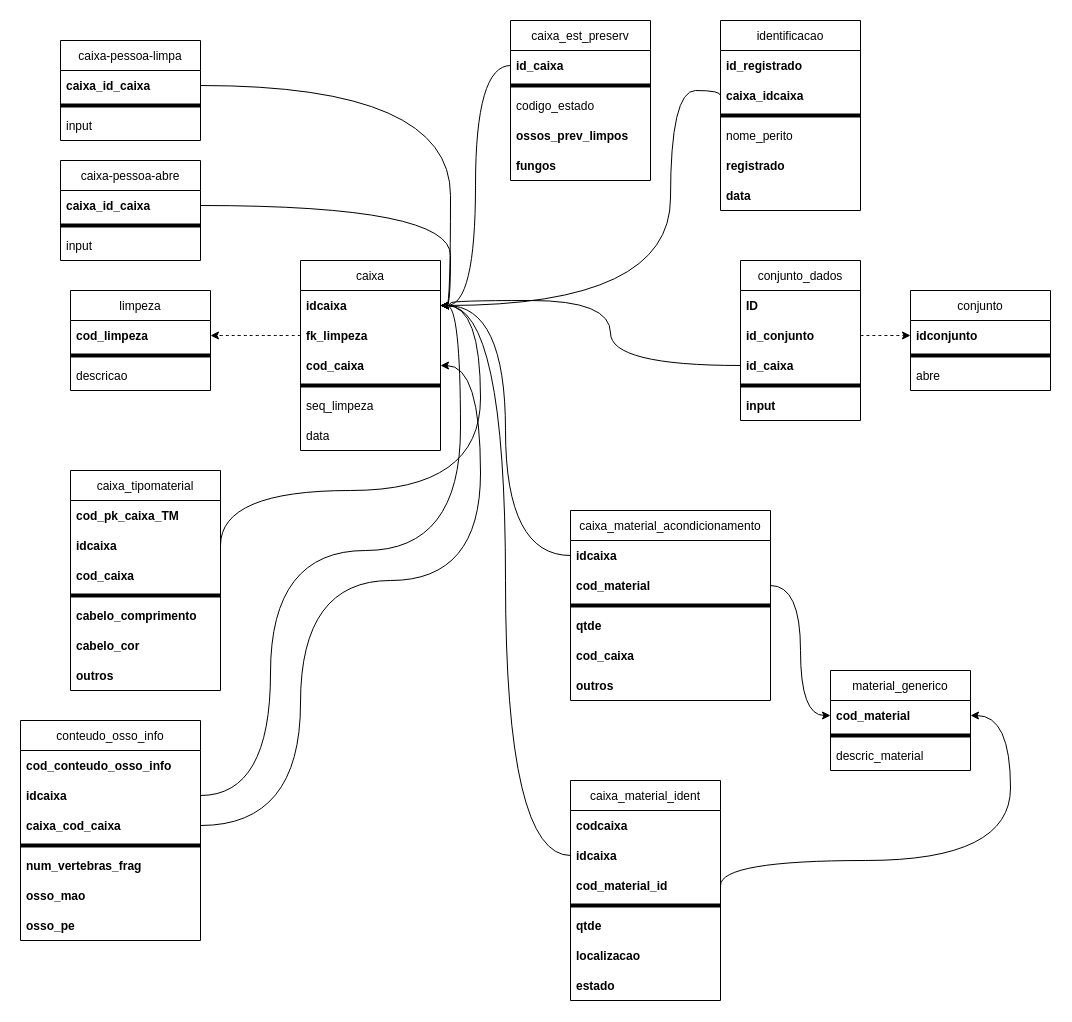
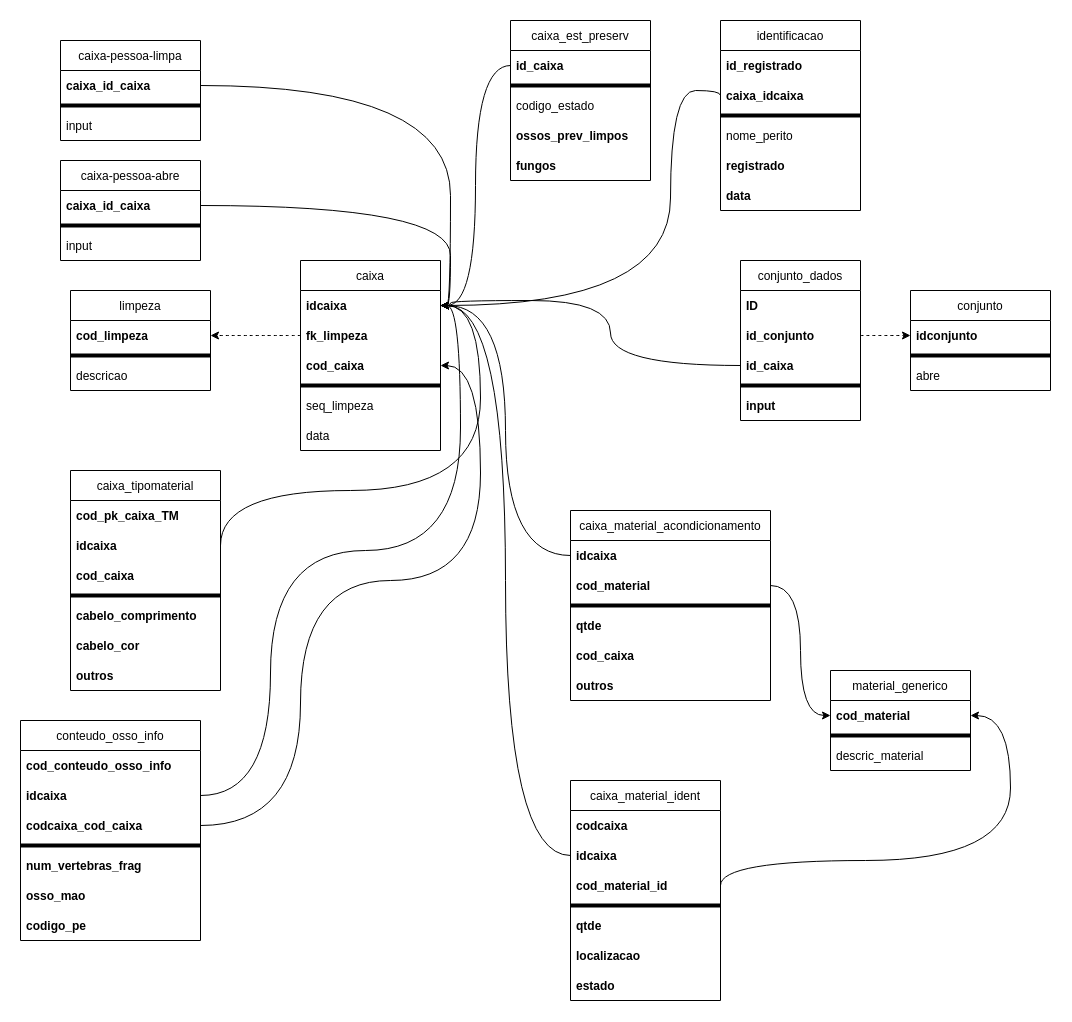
(73, 826) -> (83, 826)
(50, 926) -> (55, 926)
